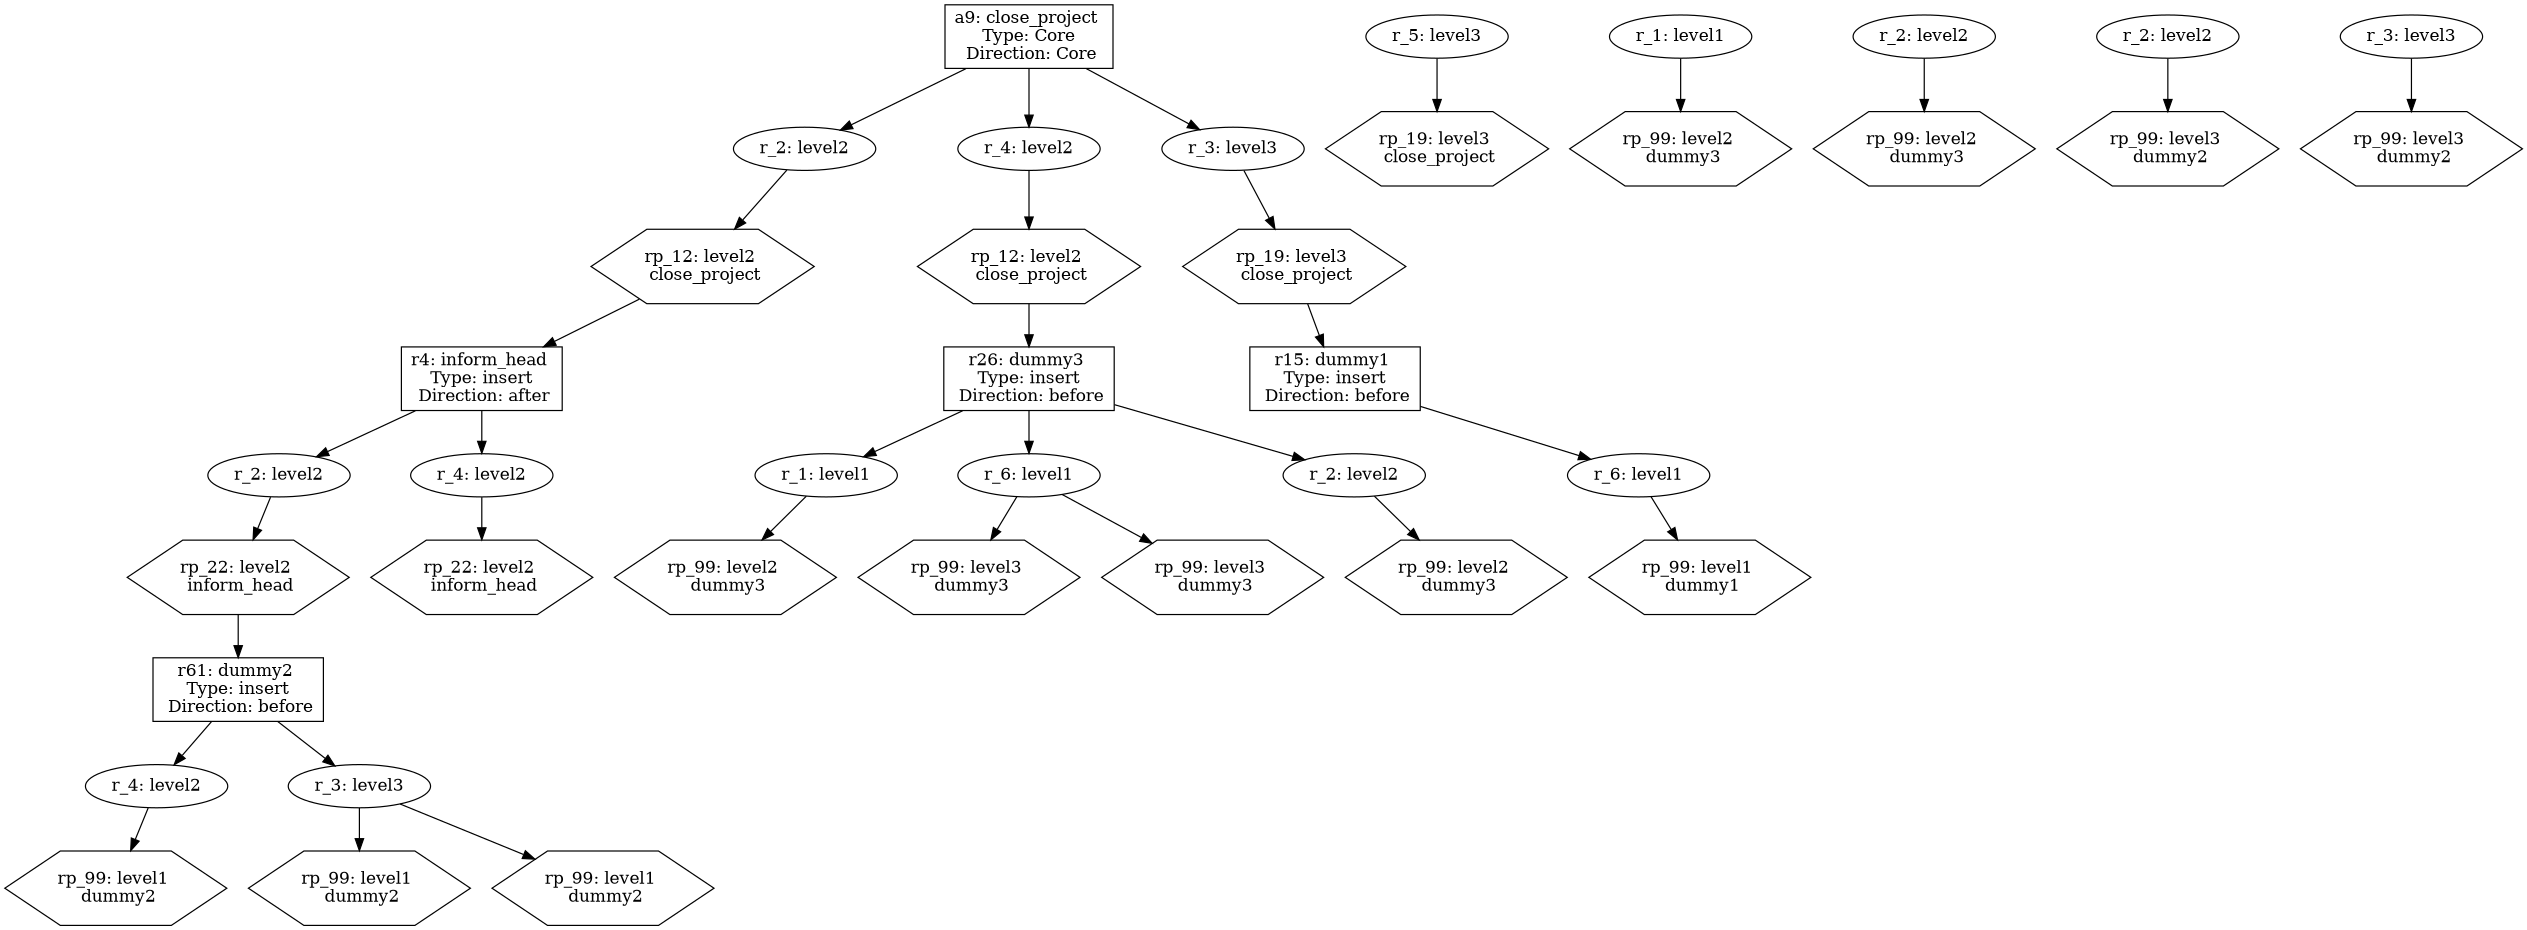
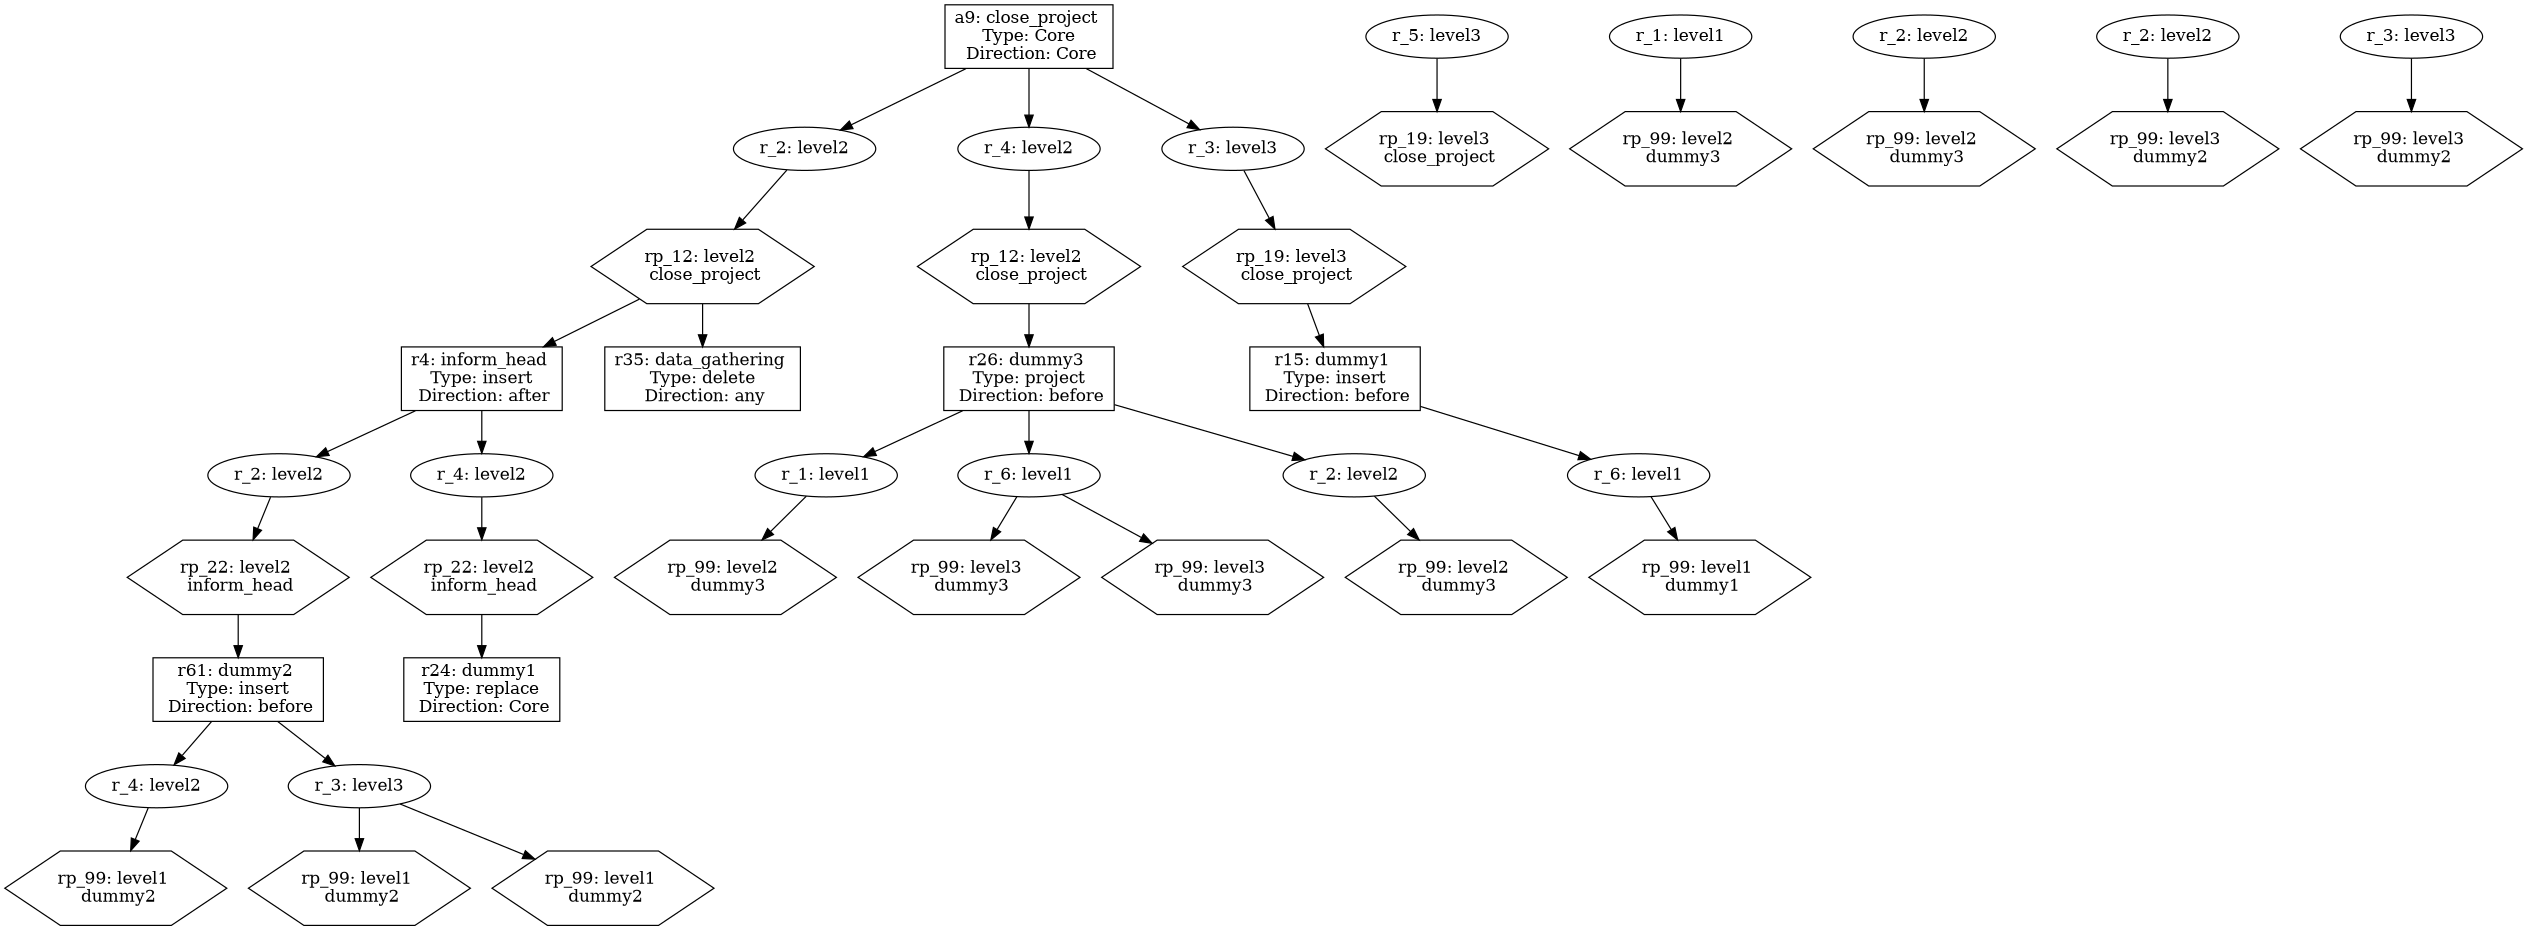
none -> (703, 379)
(1029, 379) -> (1029, 379)
none -> (482, 690)
